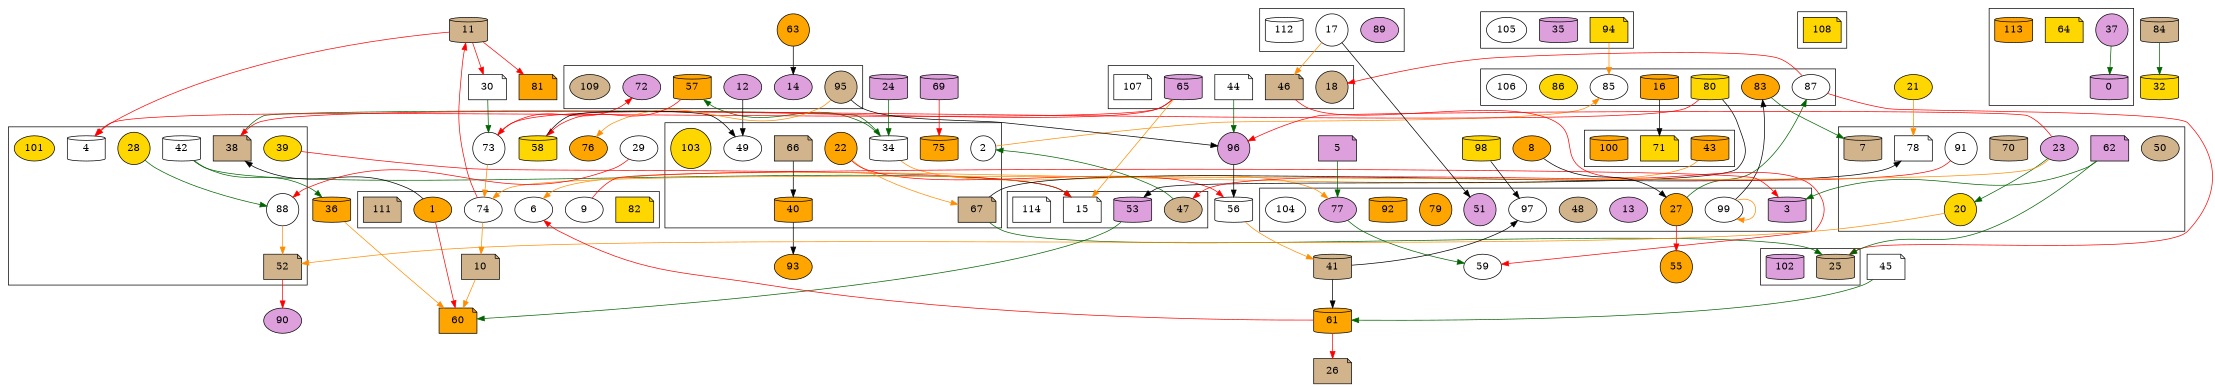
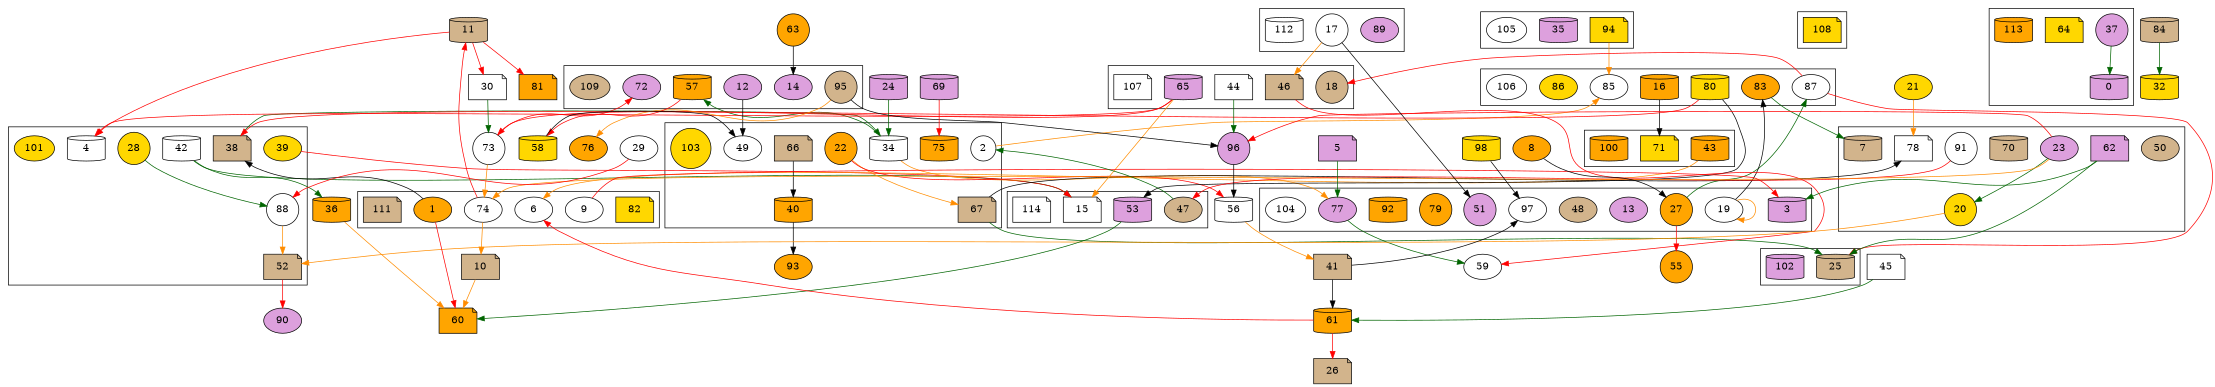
(1724, 210) -> (1724, 210)
(1333, 267) -> (1333, 267)
